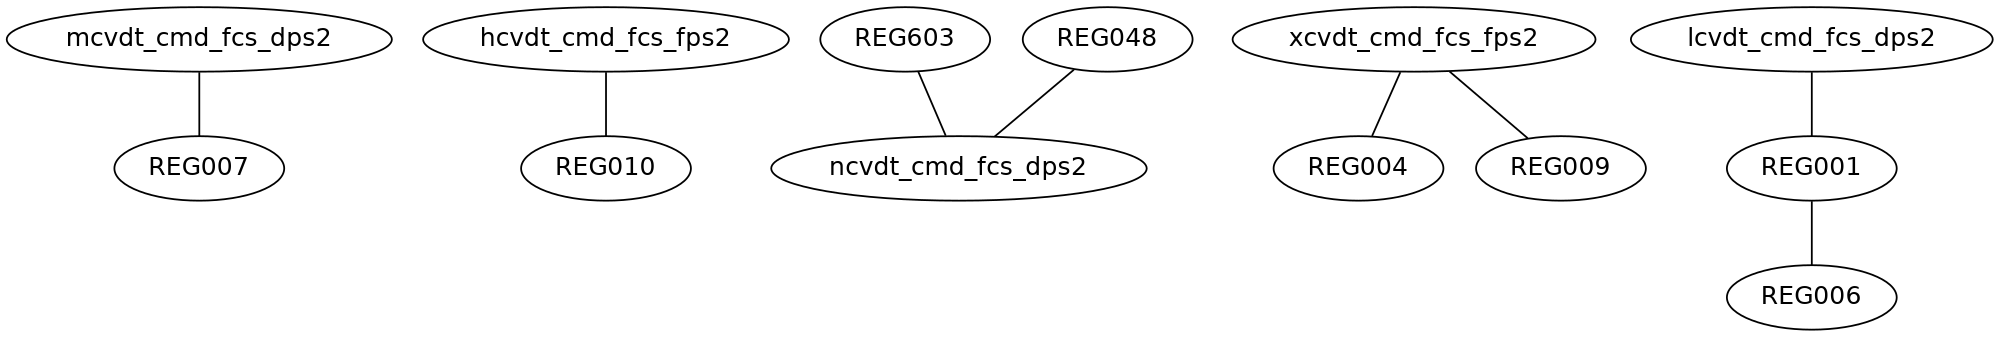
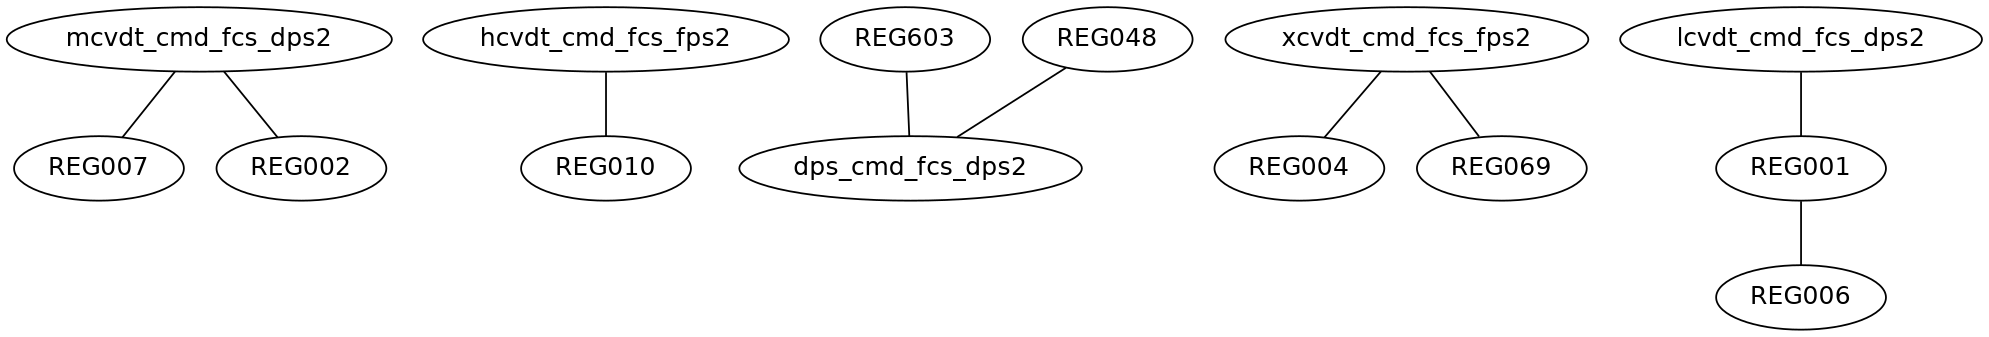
none -> (301, 168)
(959, 168) -> (911, 168)
(1561, 168) -> (1502, 168)
